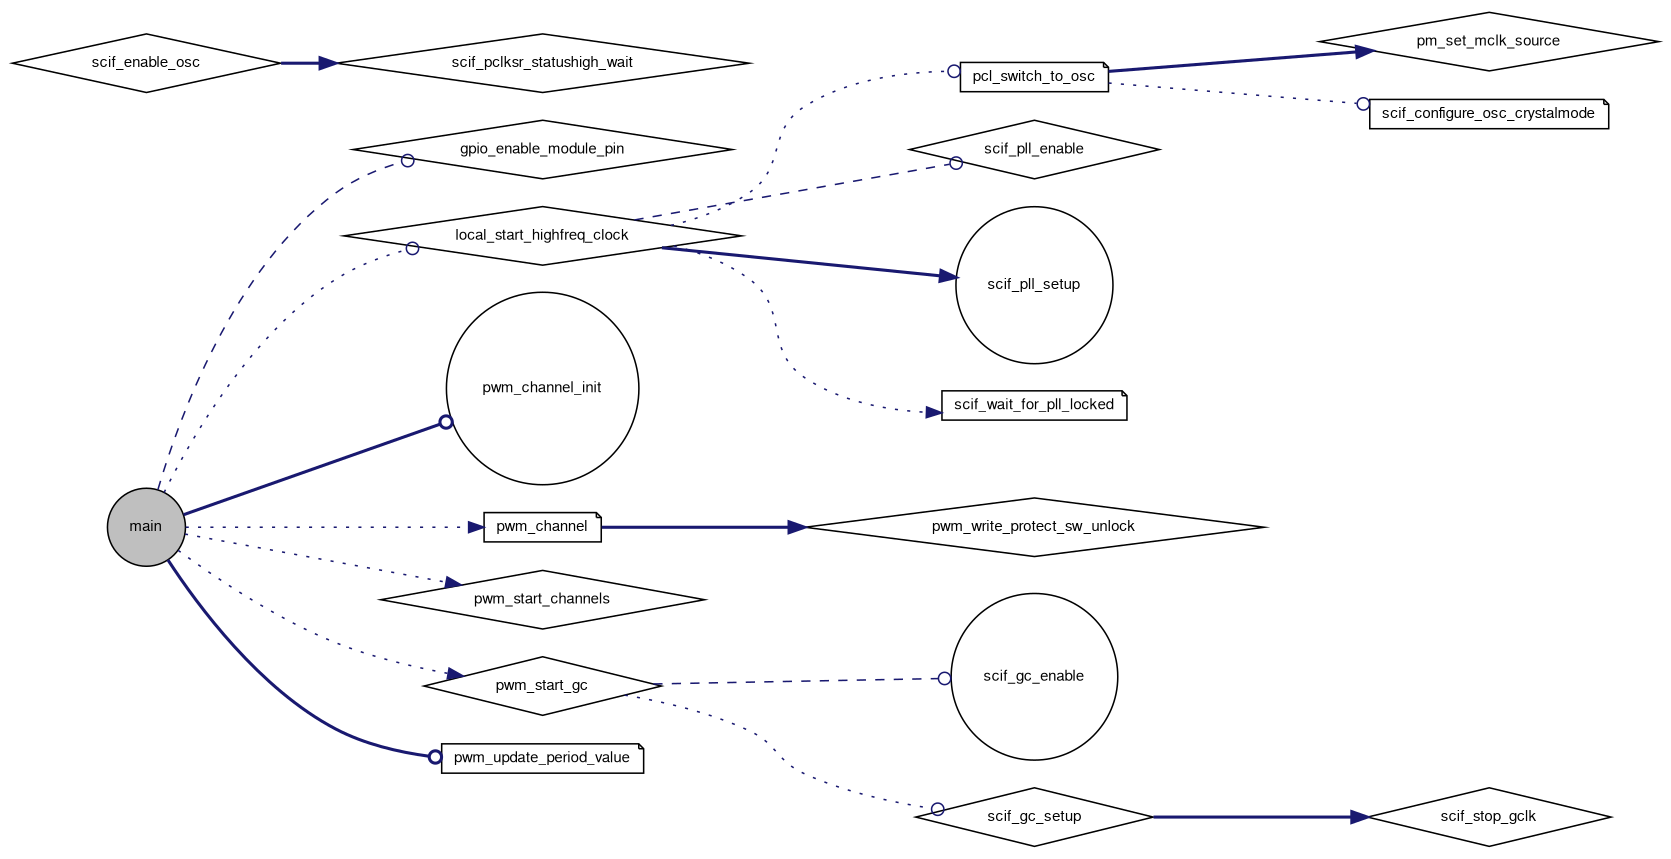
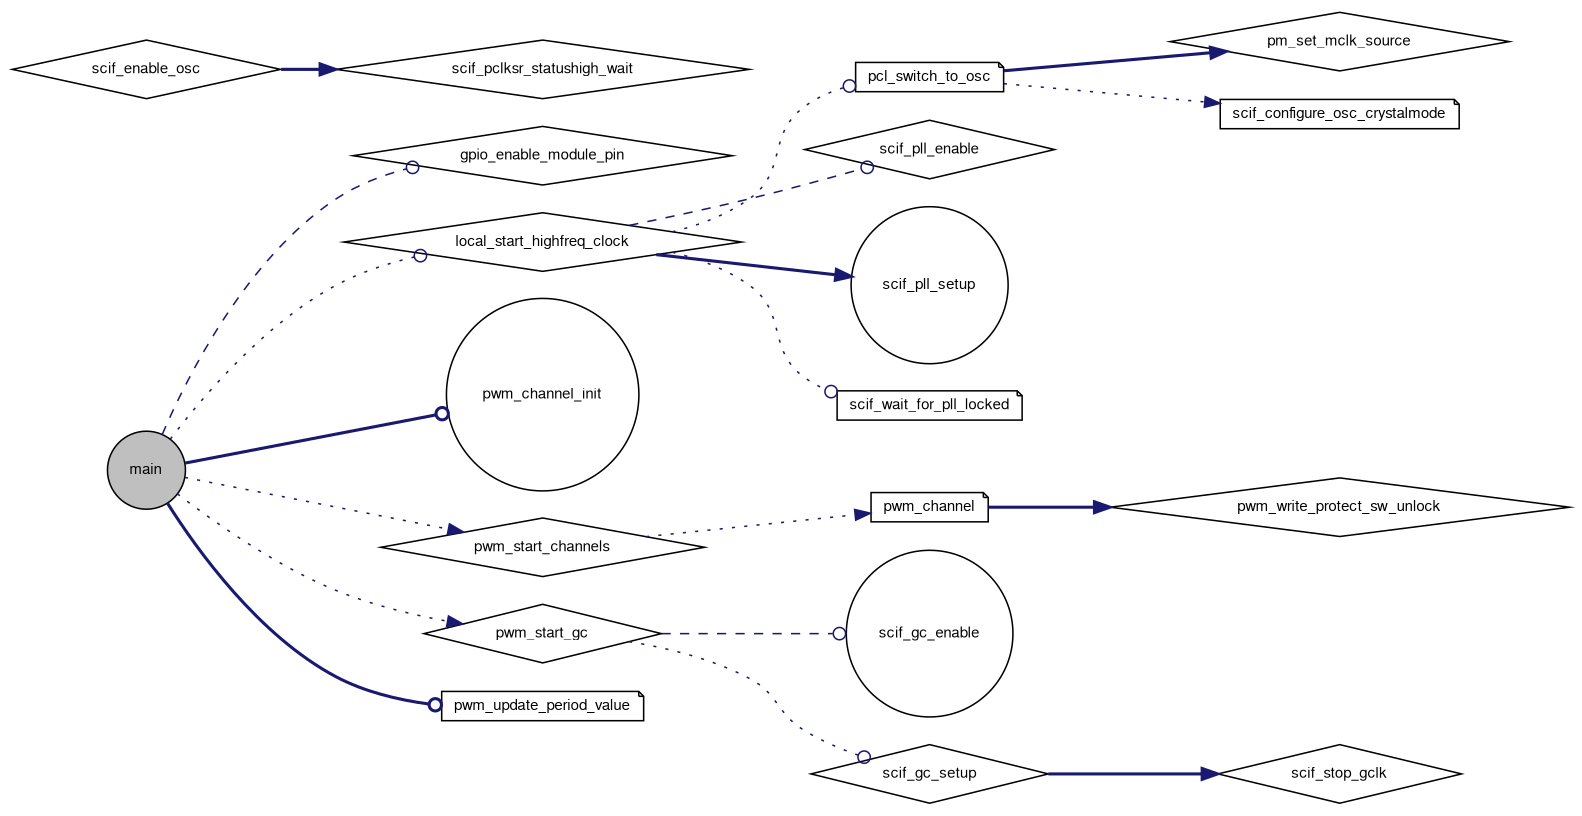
(1233, 93) -> (1104, 93)
(783, 350) -> (766, 303)
(327, 527) -> (750, 526)
